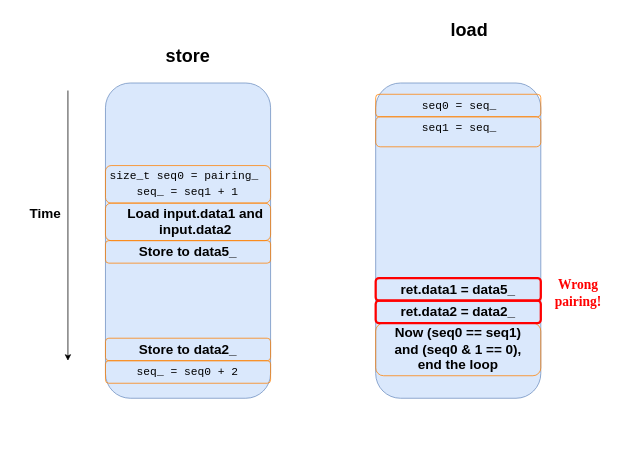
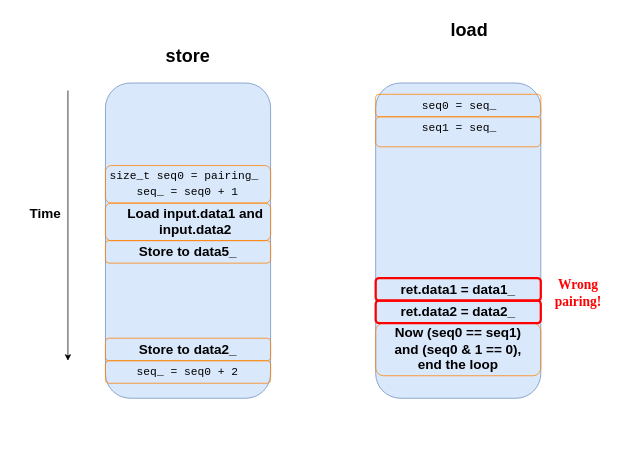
(170, 191) -> (170, 191)
(458, 289) -> (458, 289)
